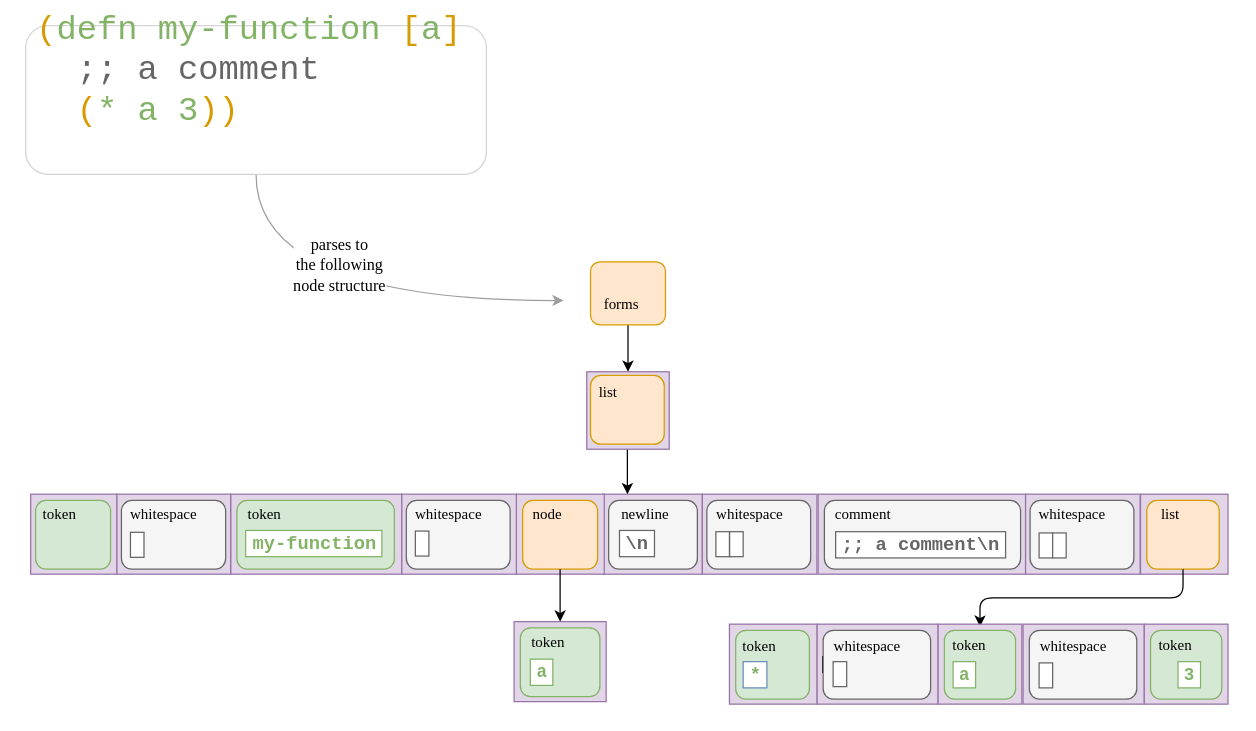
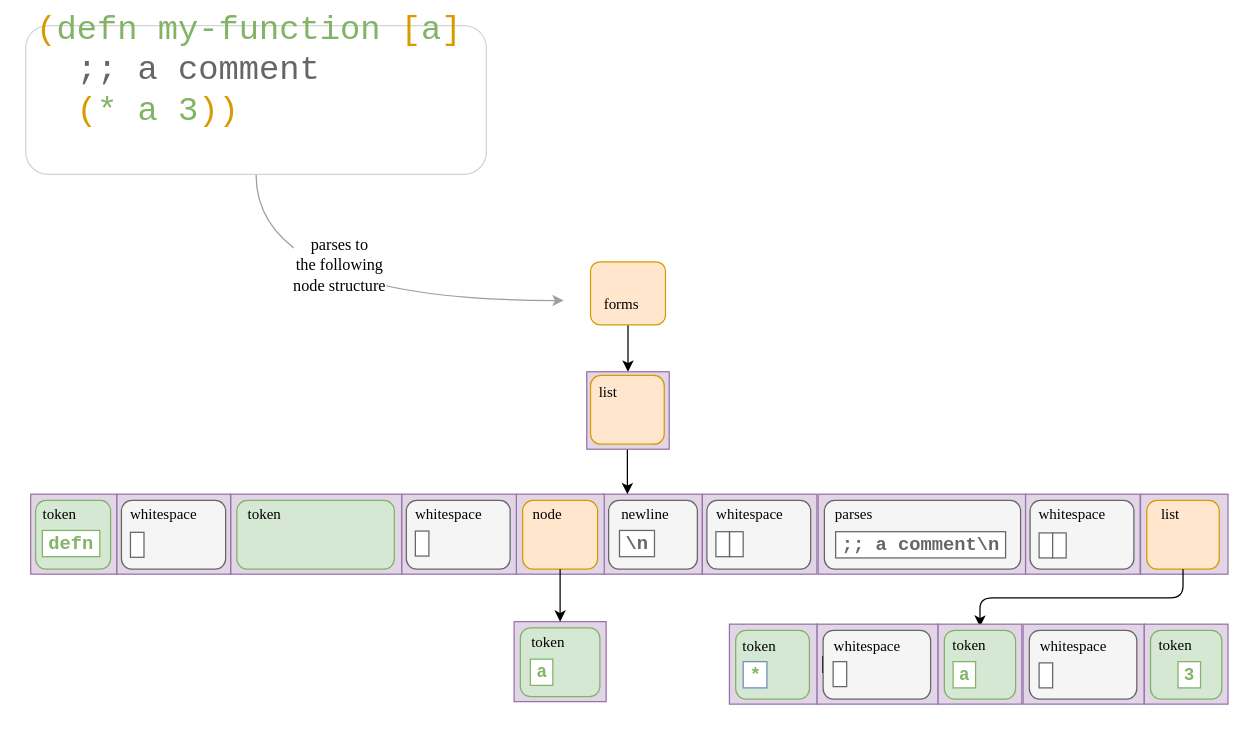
(870, 514) -> (865, 514)
none -> (71, 544)
(314, 544) -> none
